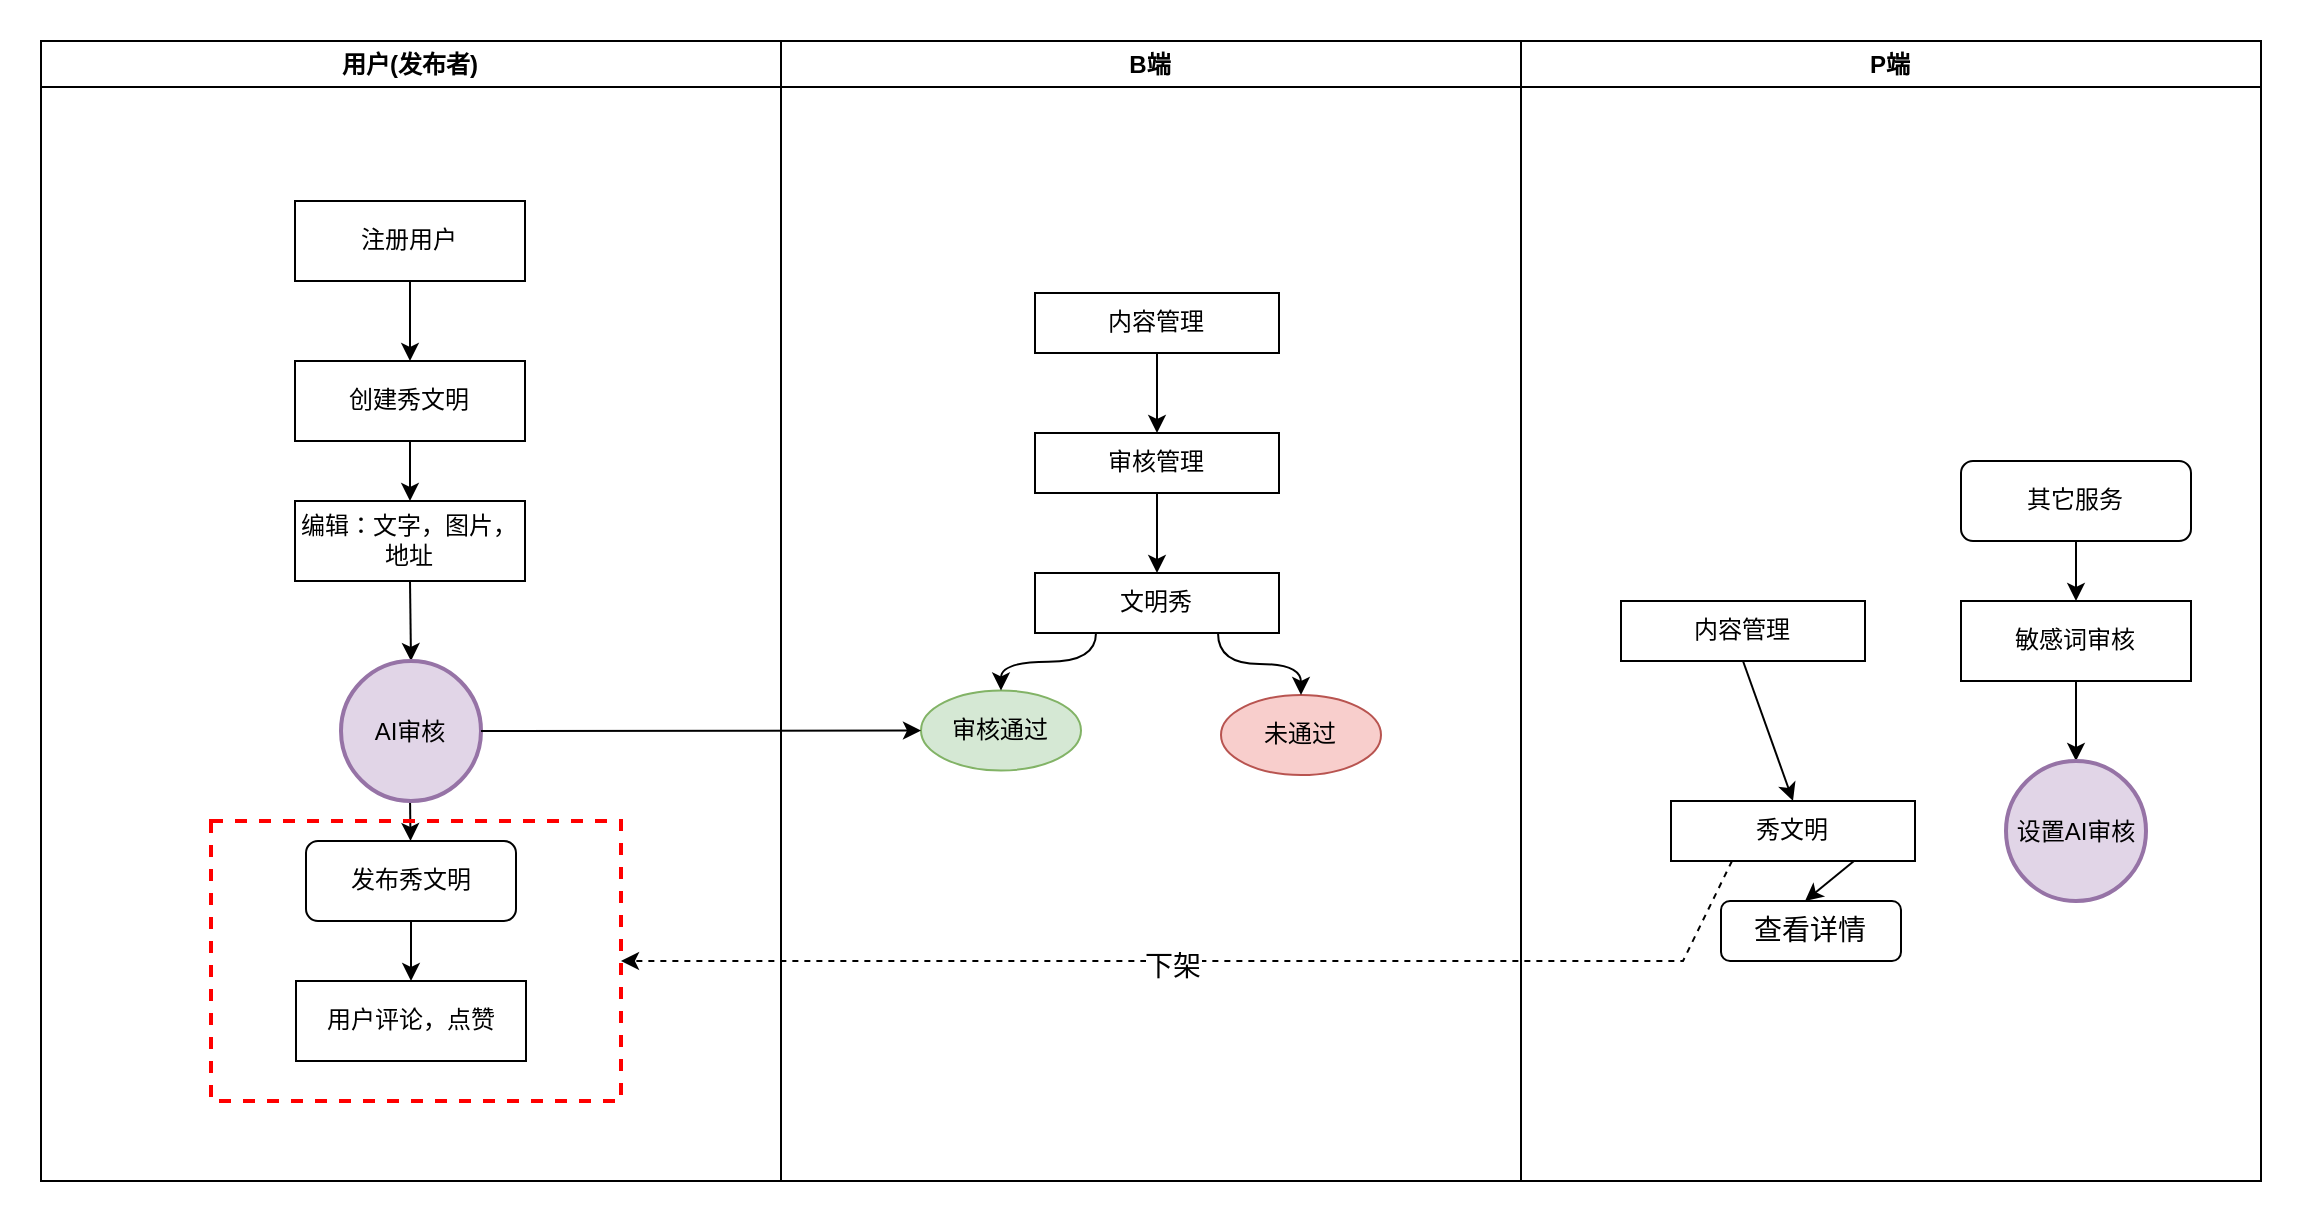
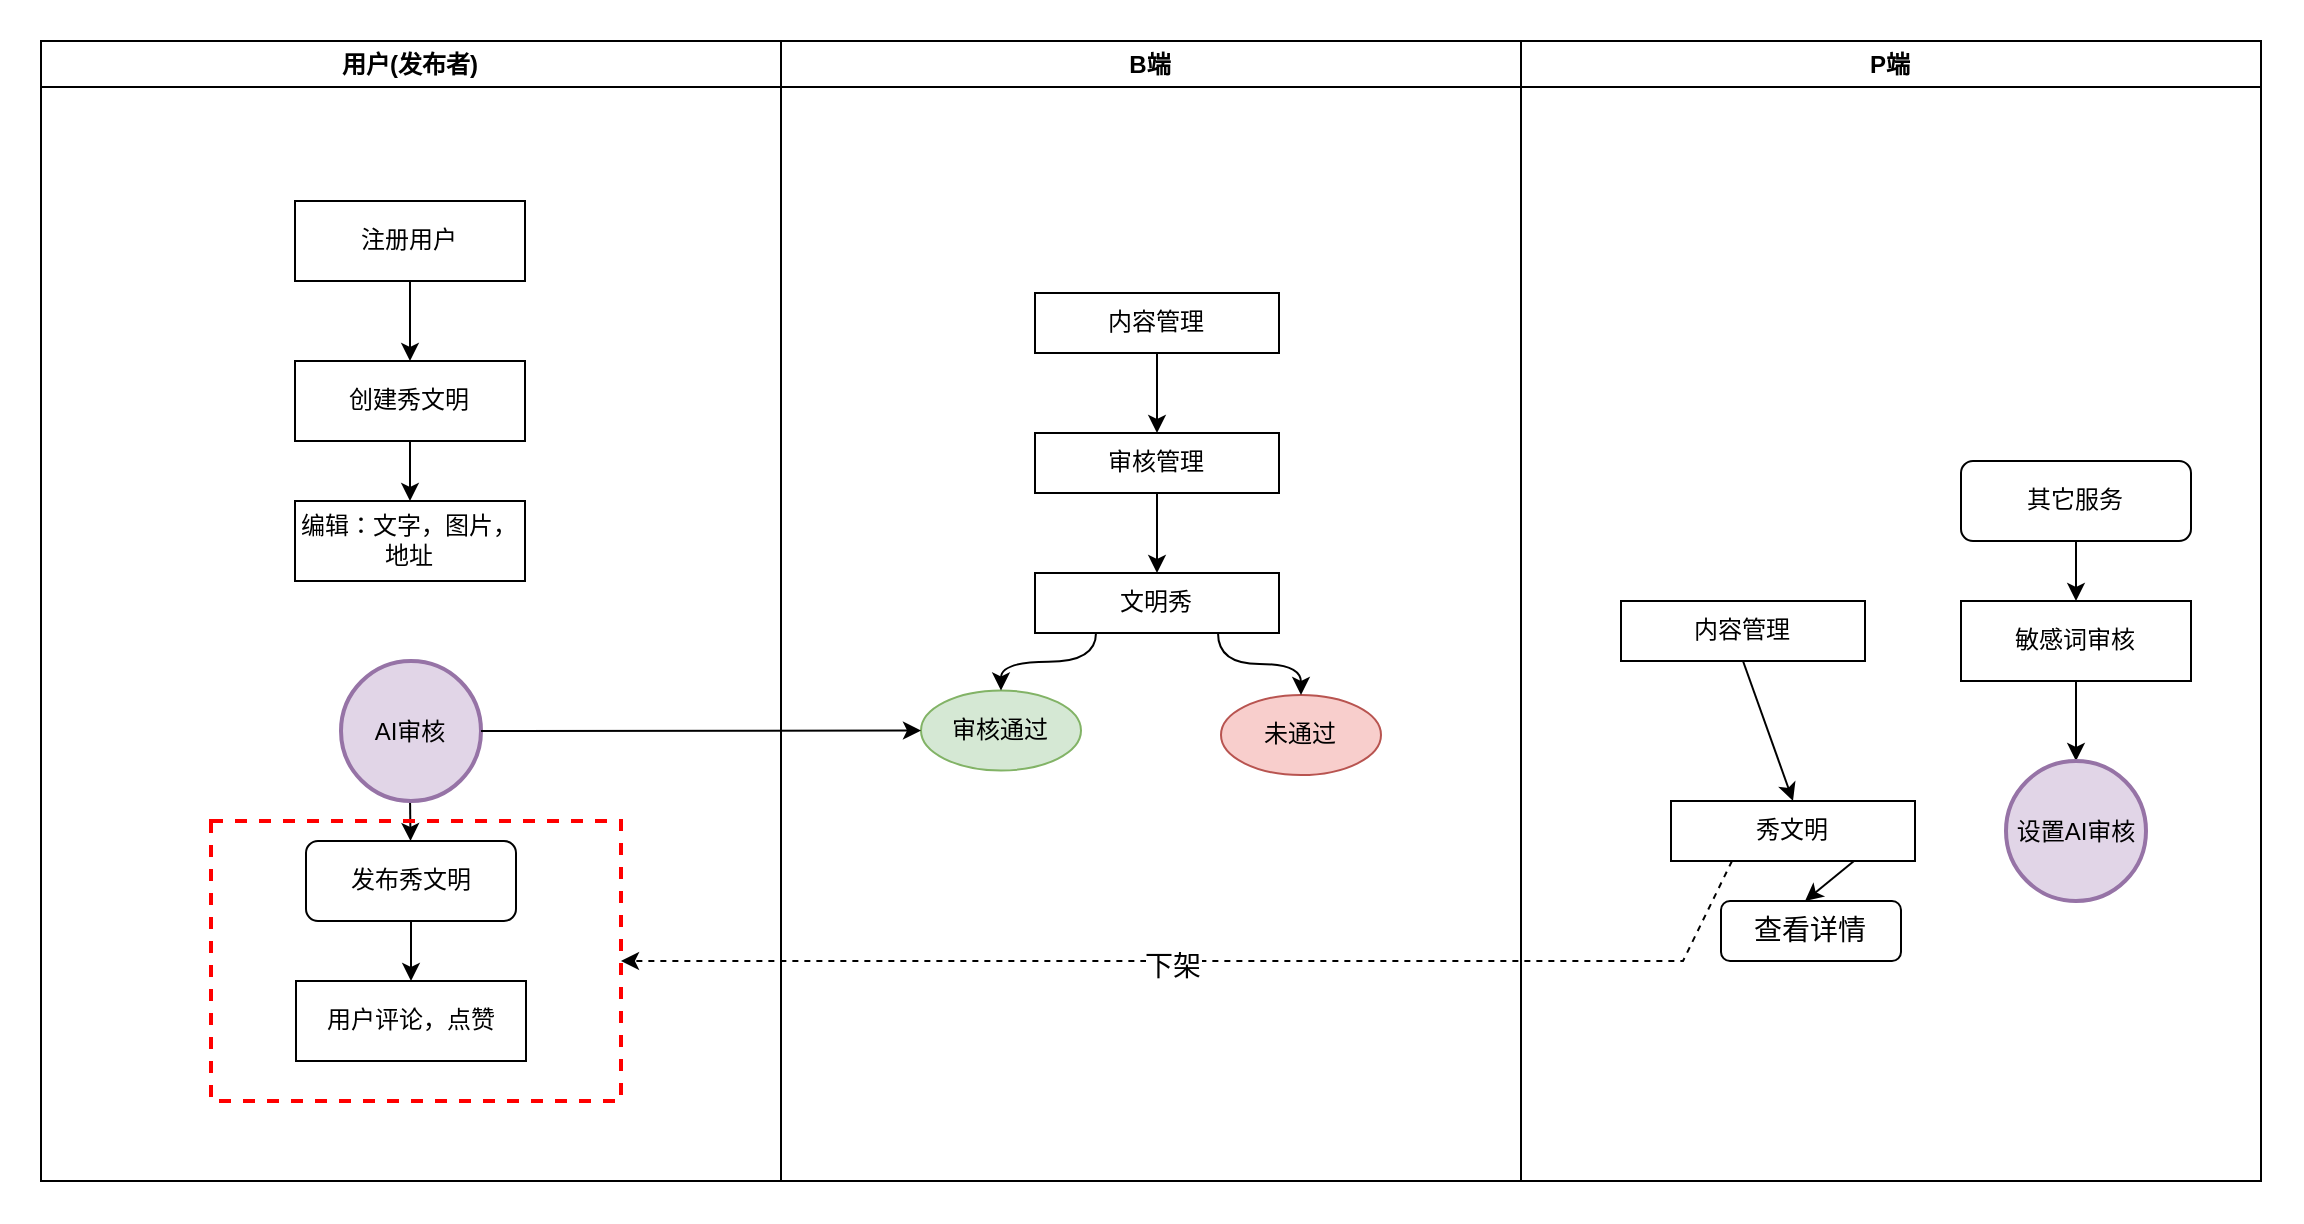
(410, 614) -> none
